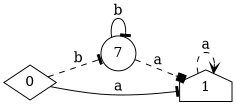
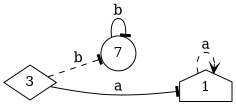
(155, 68) -> none
(30, 83) -> (30, 83)
